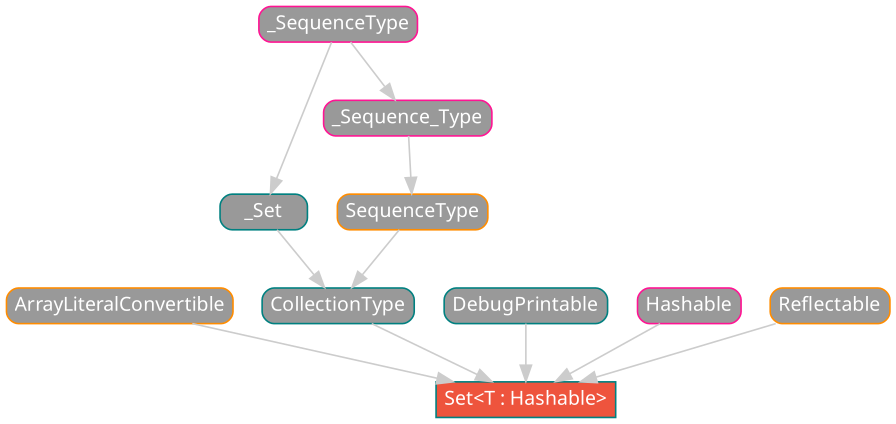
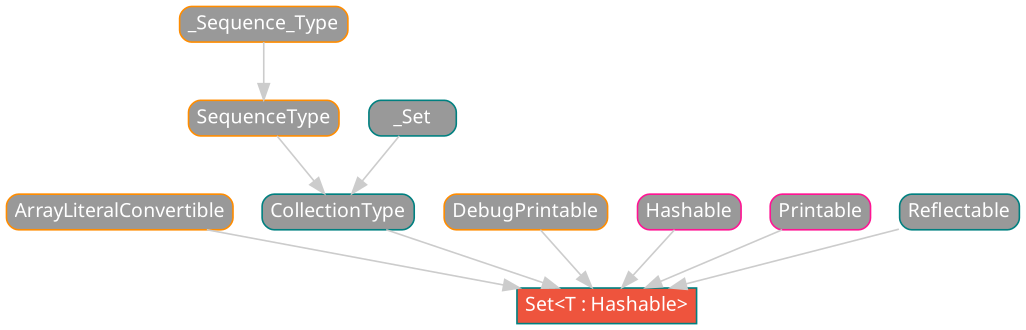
(338, 24) -> none
(408, 118) -> (264, 24)
none -> (820, 212)
(526, 306) -> (526, 212)
(830, 306) -> (960, 212)
